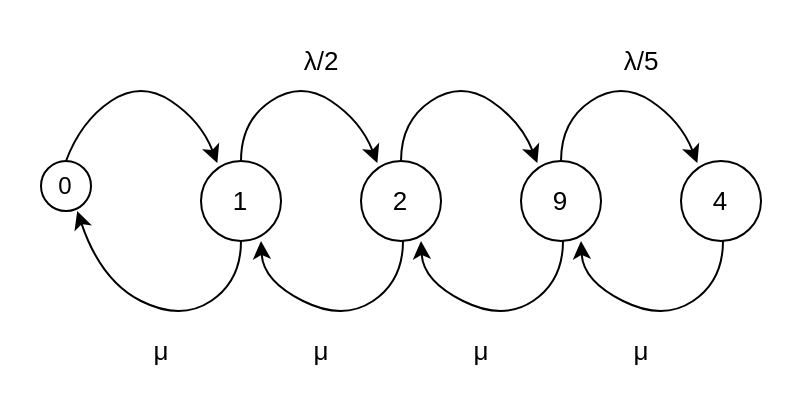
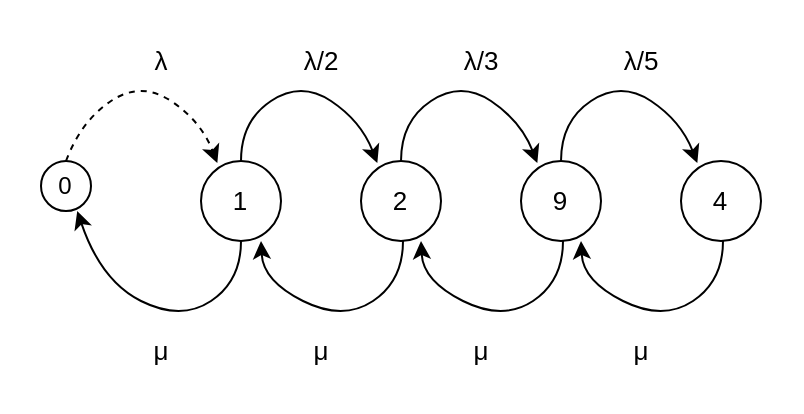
none -> (161, 61)
none -> (481, 61)
(137, 91) -> (137, 91)
